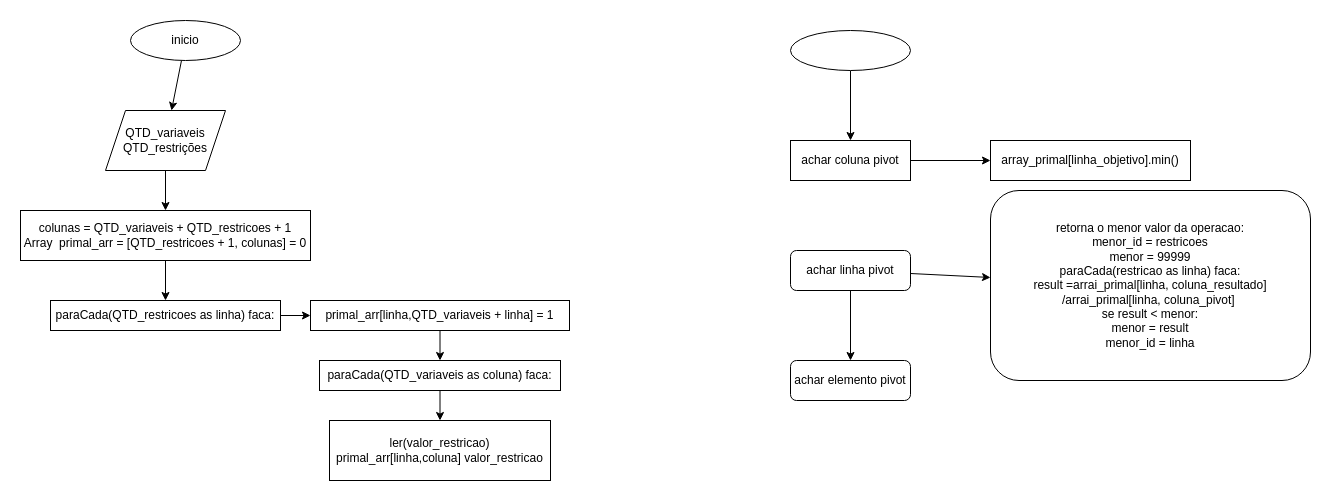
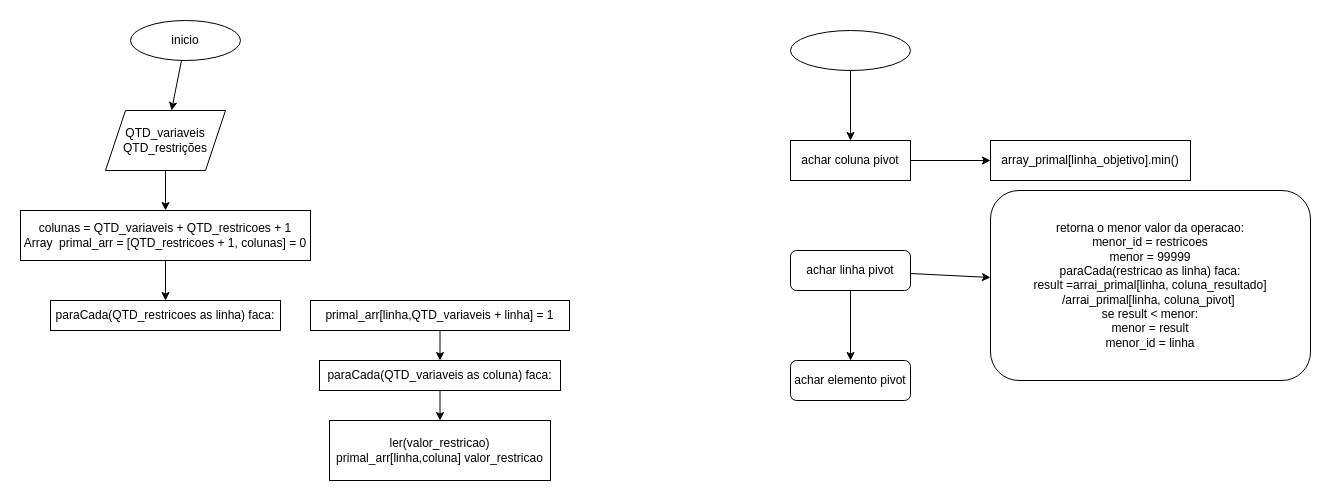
(292, 316) -> none
